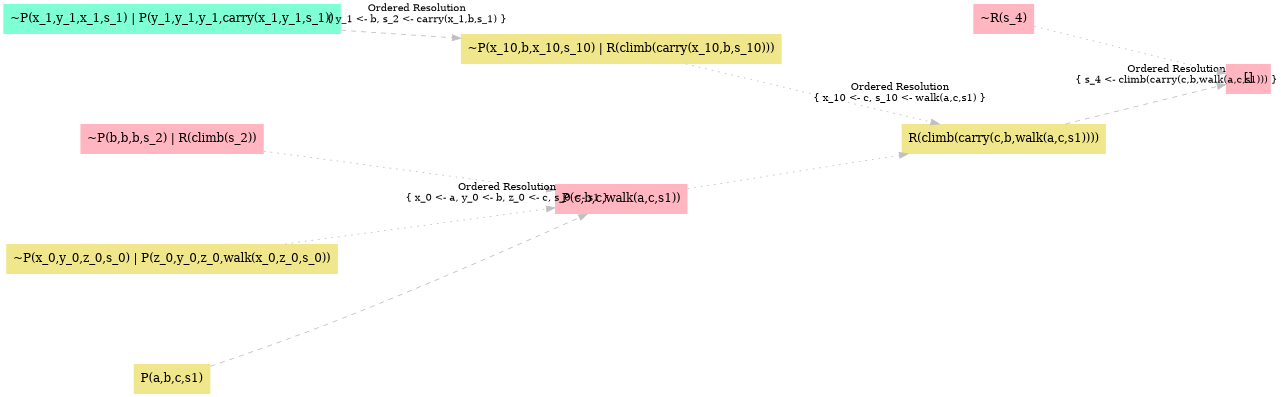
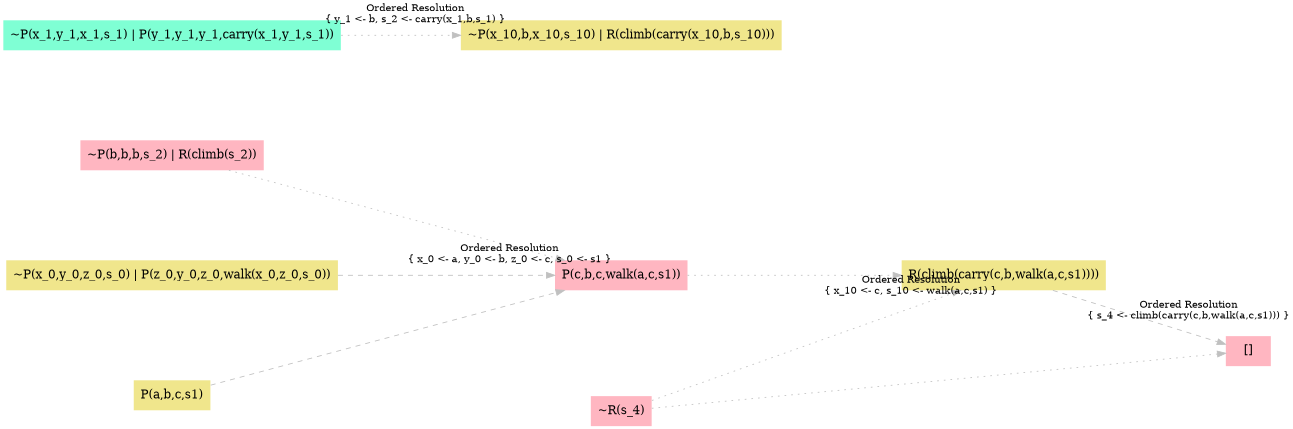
(397, 34) -> (397, 35)
(808, 93) -> (802, 347)
(416, 226) -> (442, 275)
